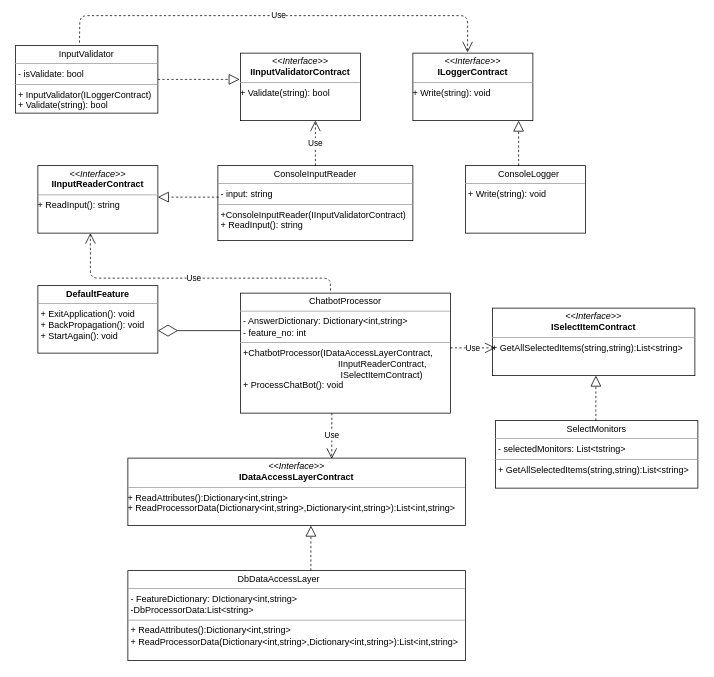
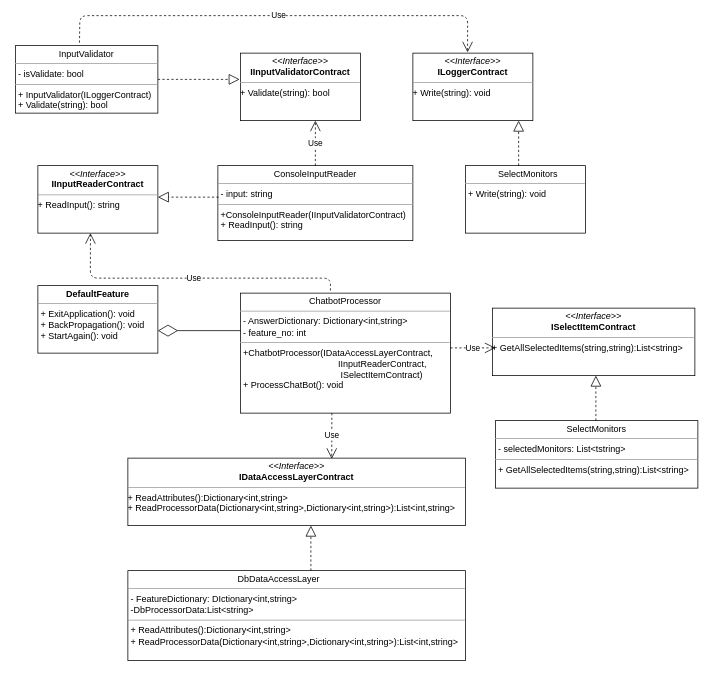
(511, 176) -> (511, 176)
